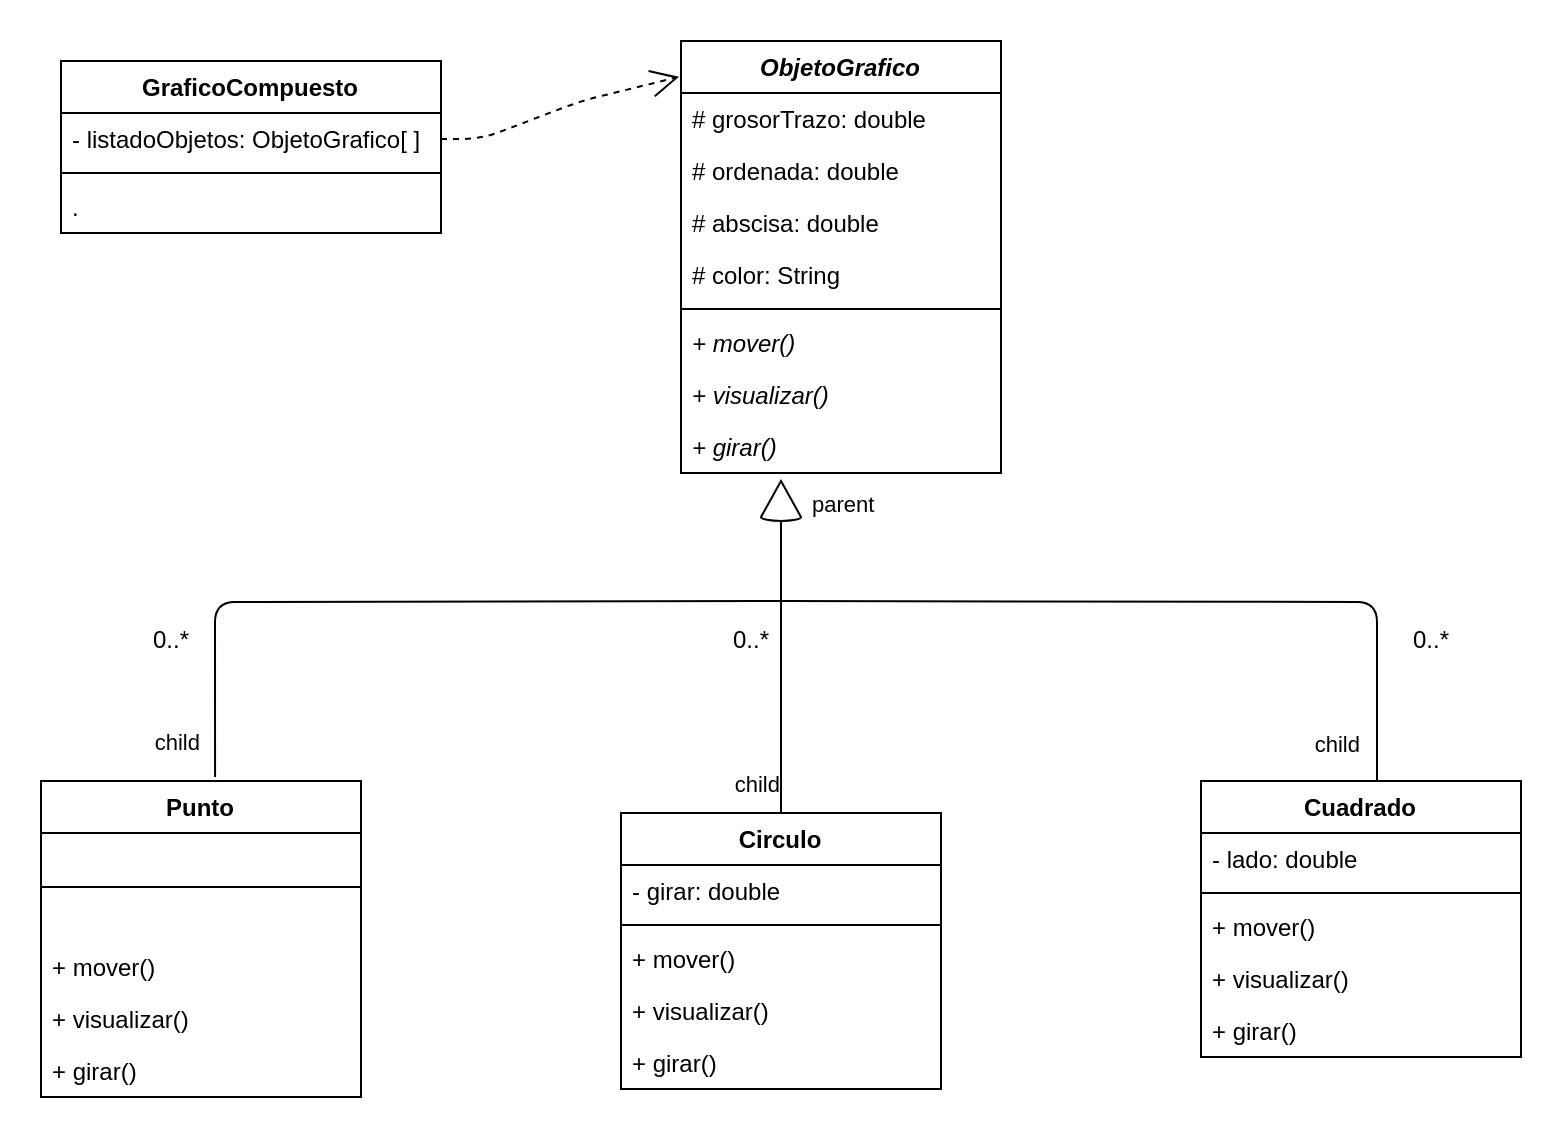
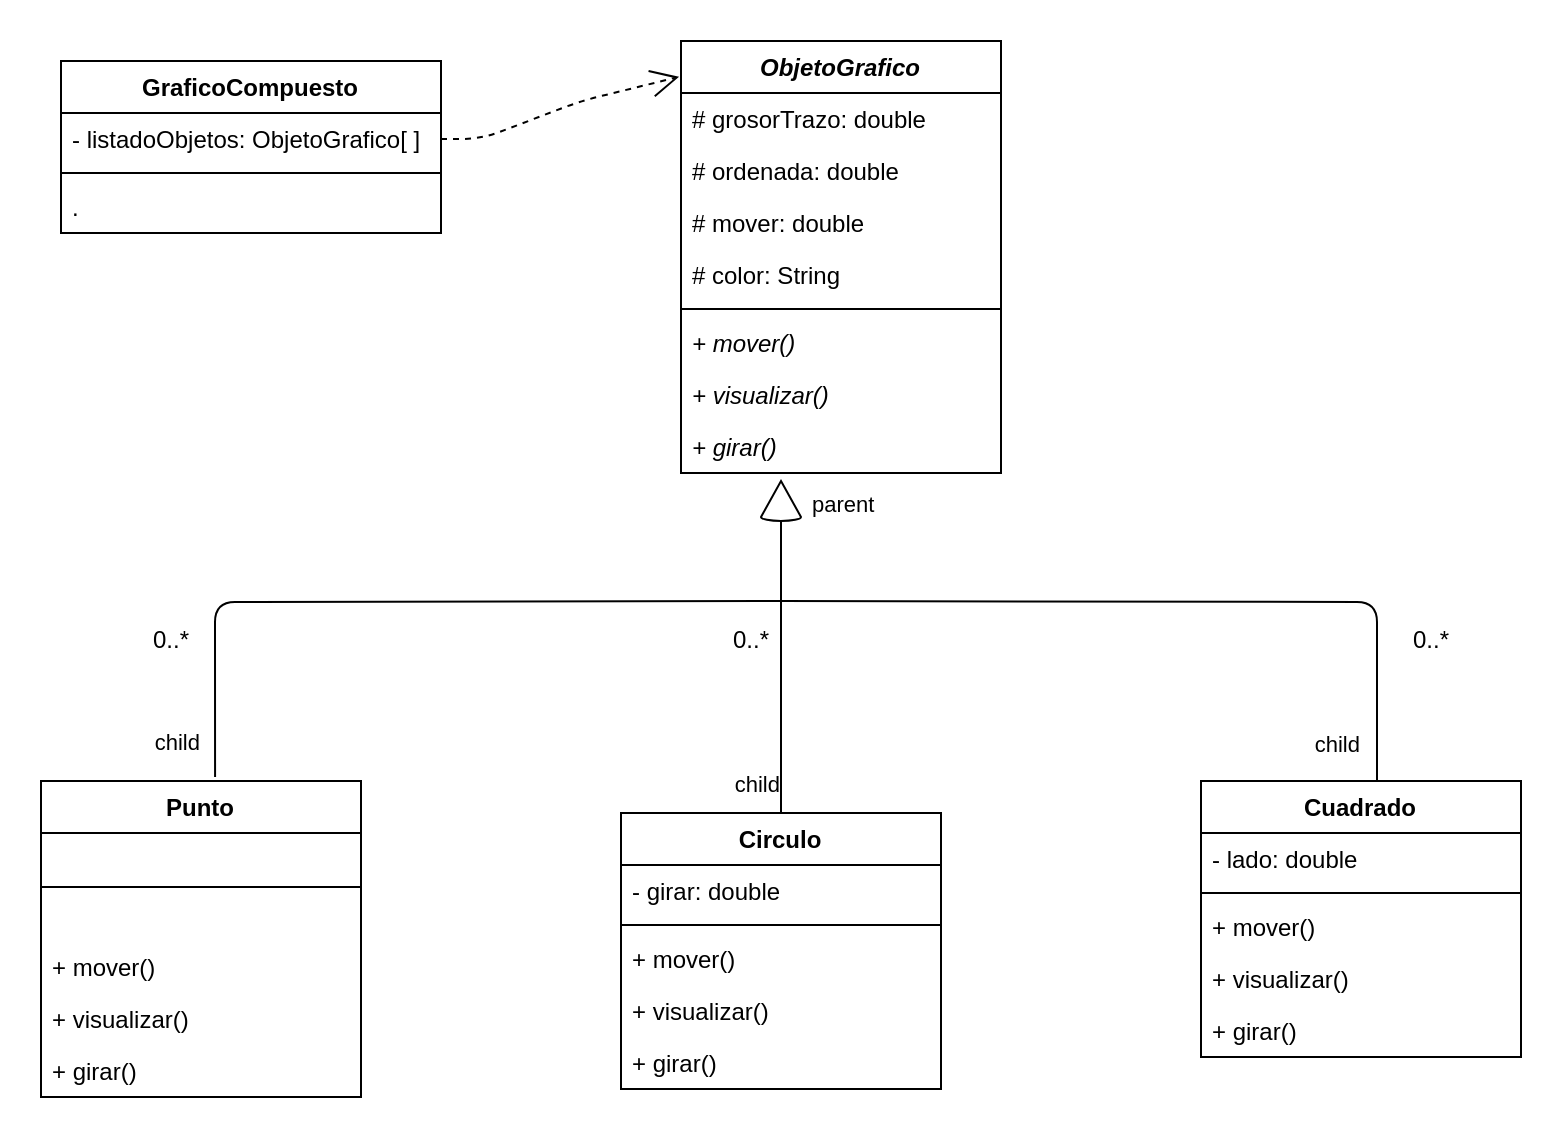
(791, 224) -> (780, 224)
